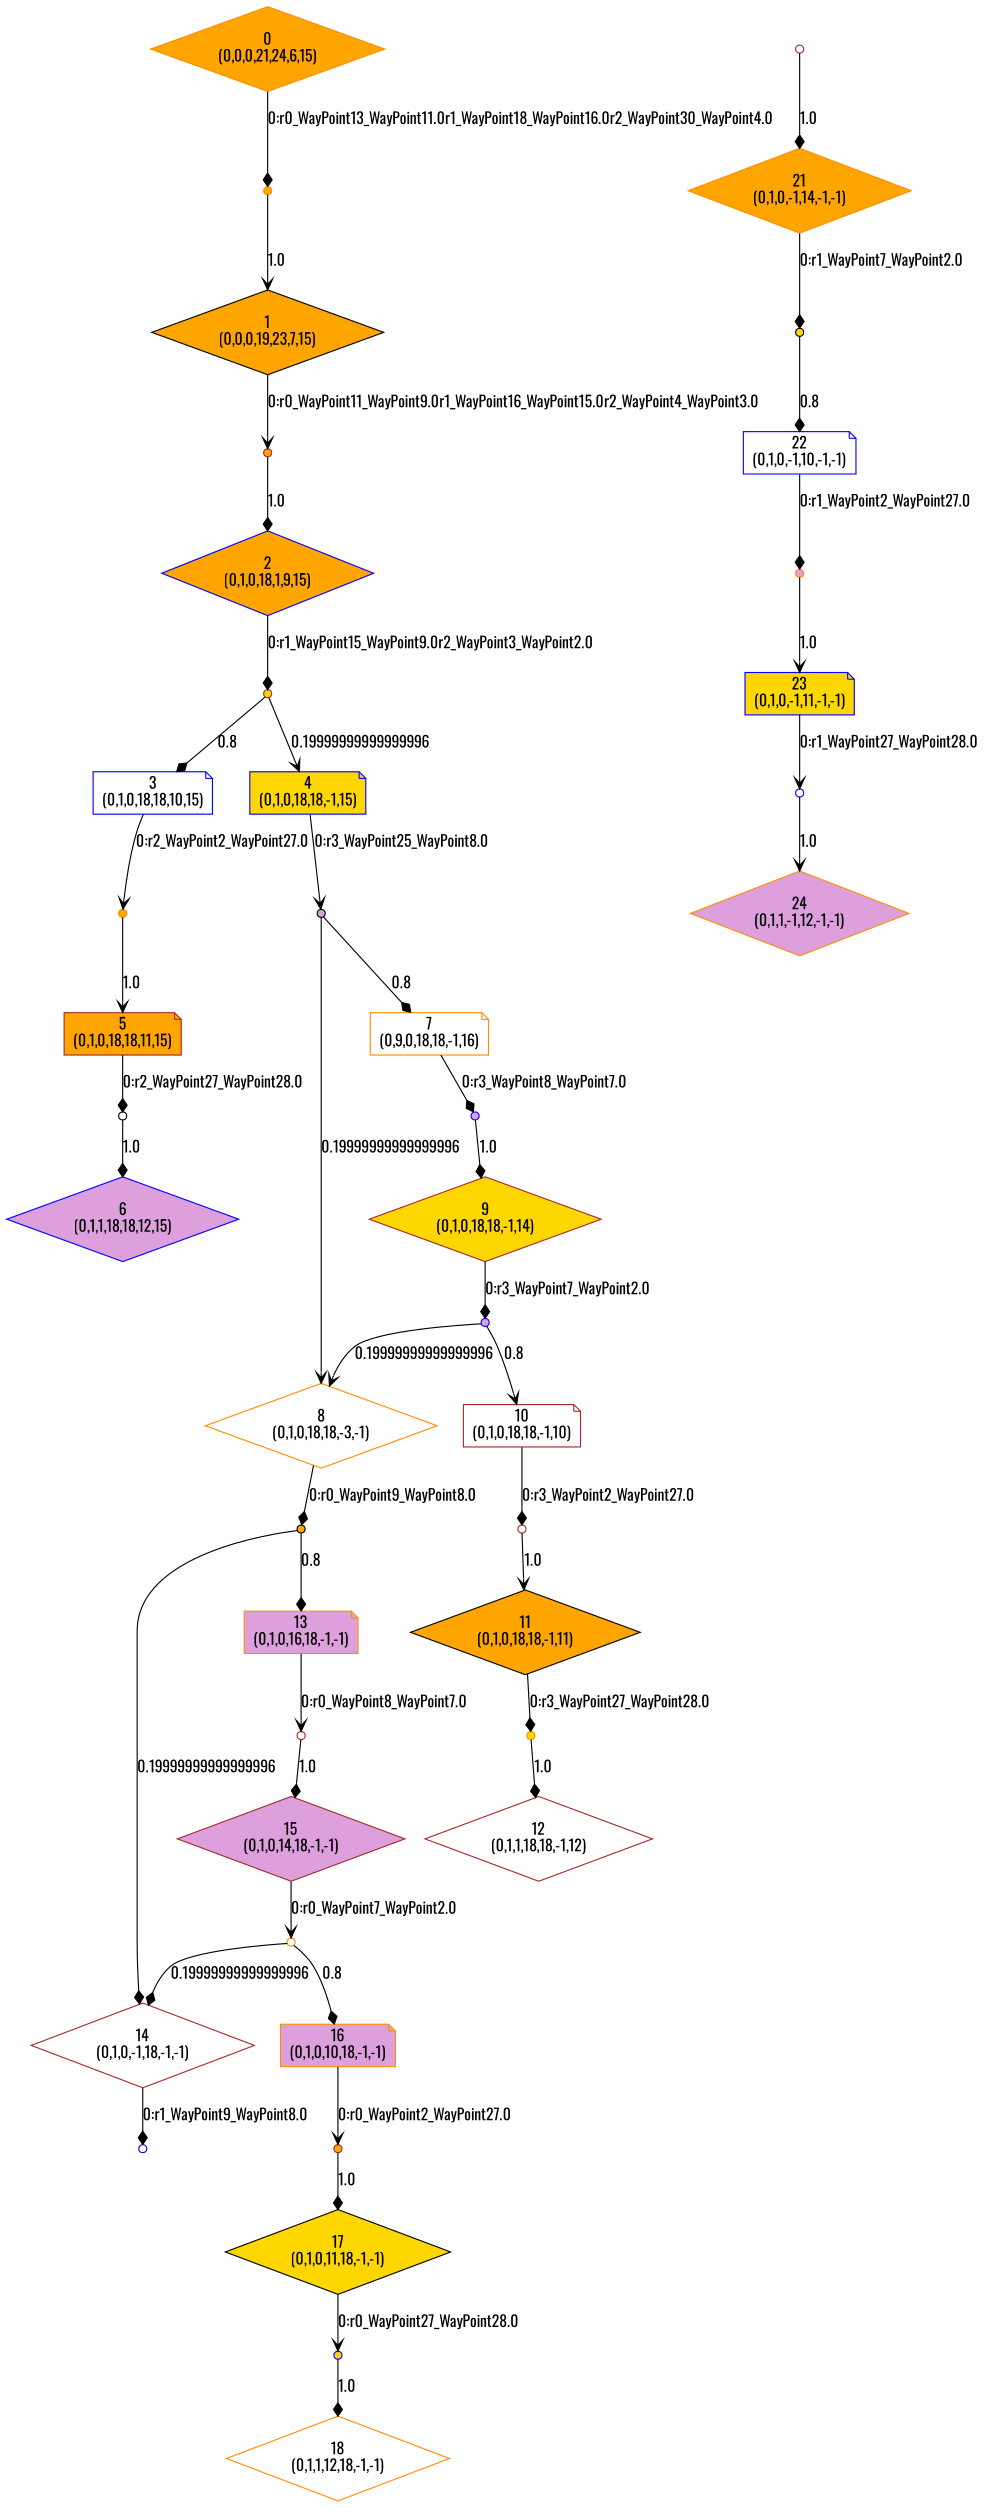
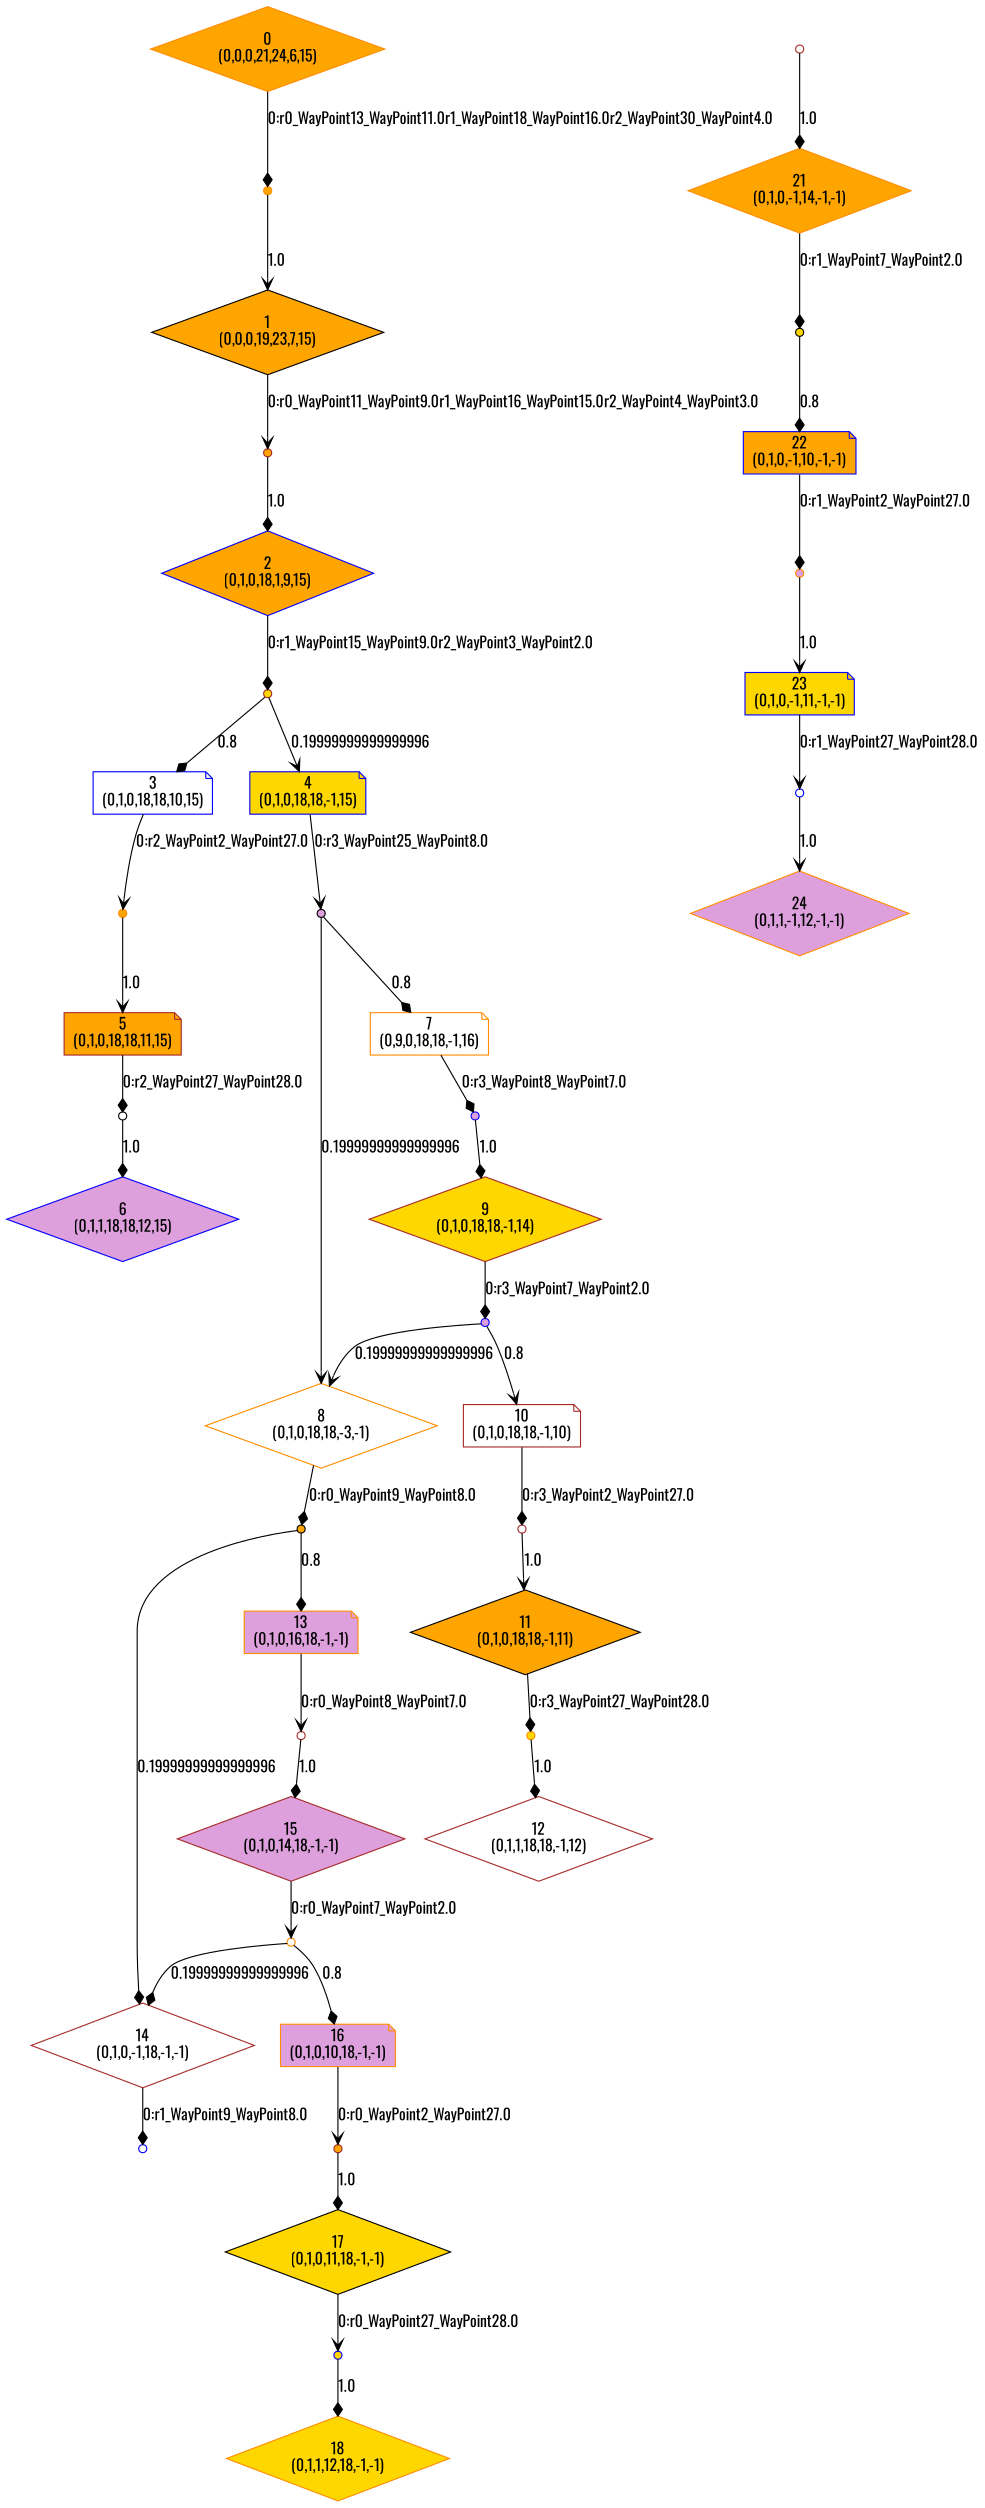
(800, 453) -> (800, 453)
(338, 2459) -> (338, 2459)
